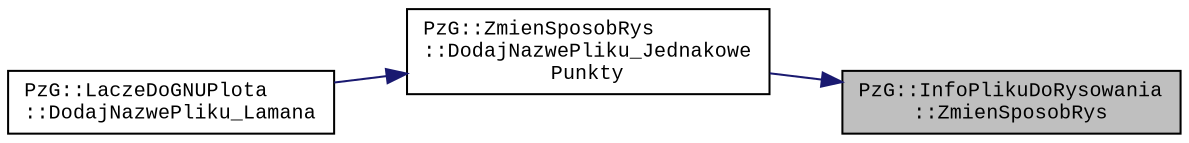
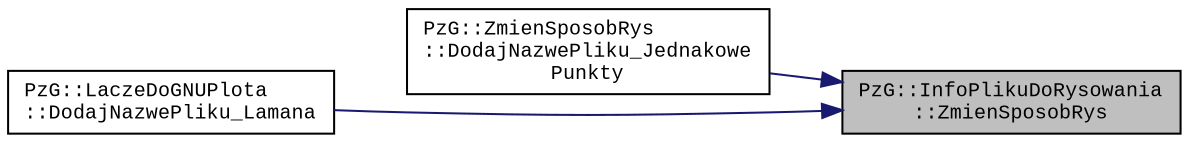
(360, 79) -> (578, 115)
